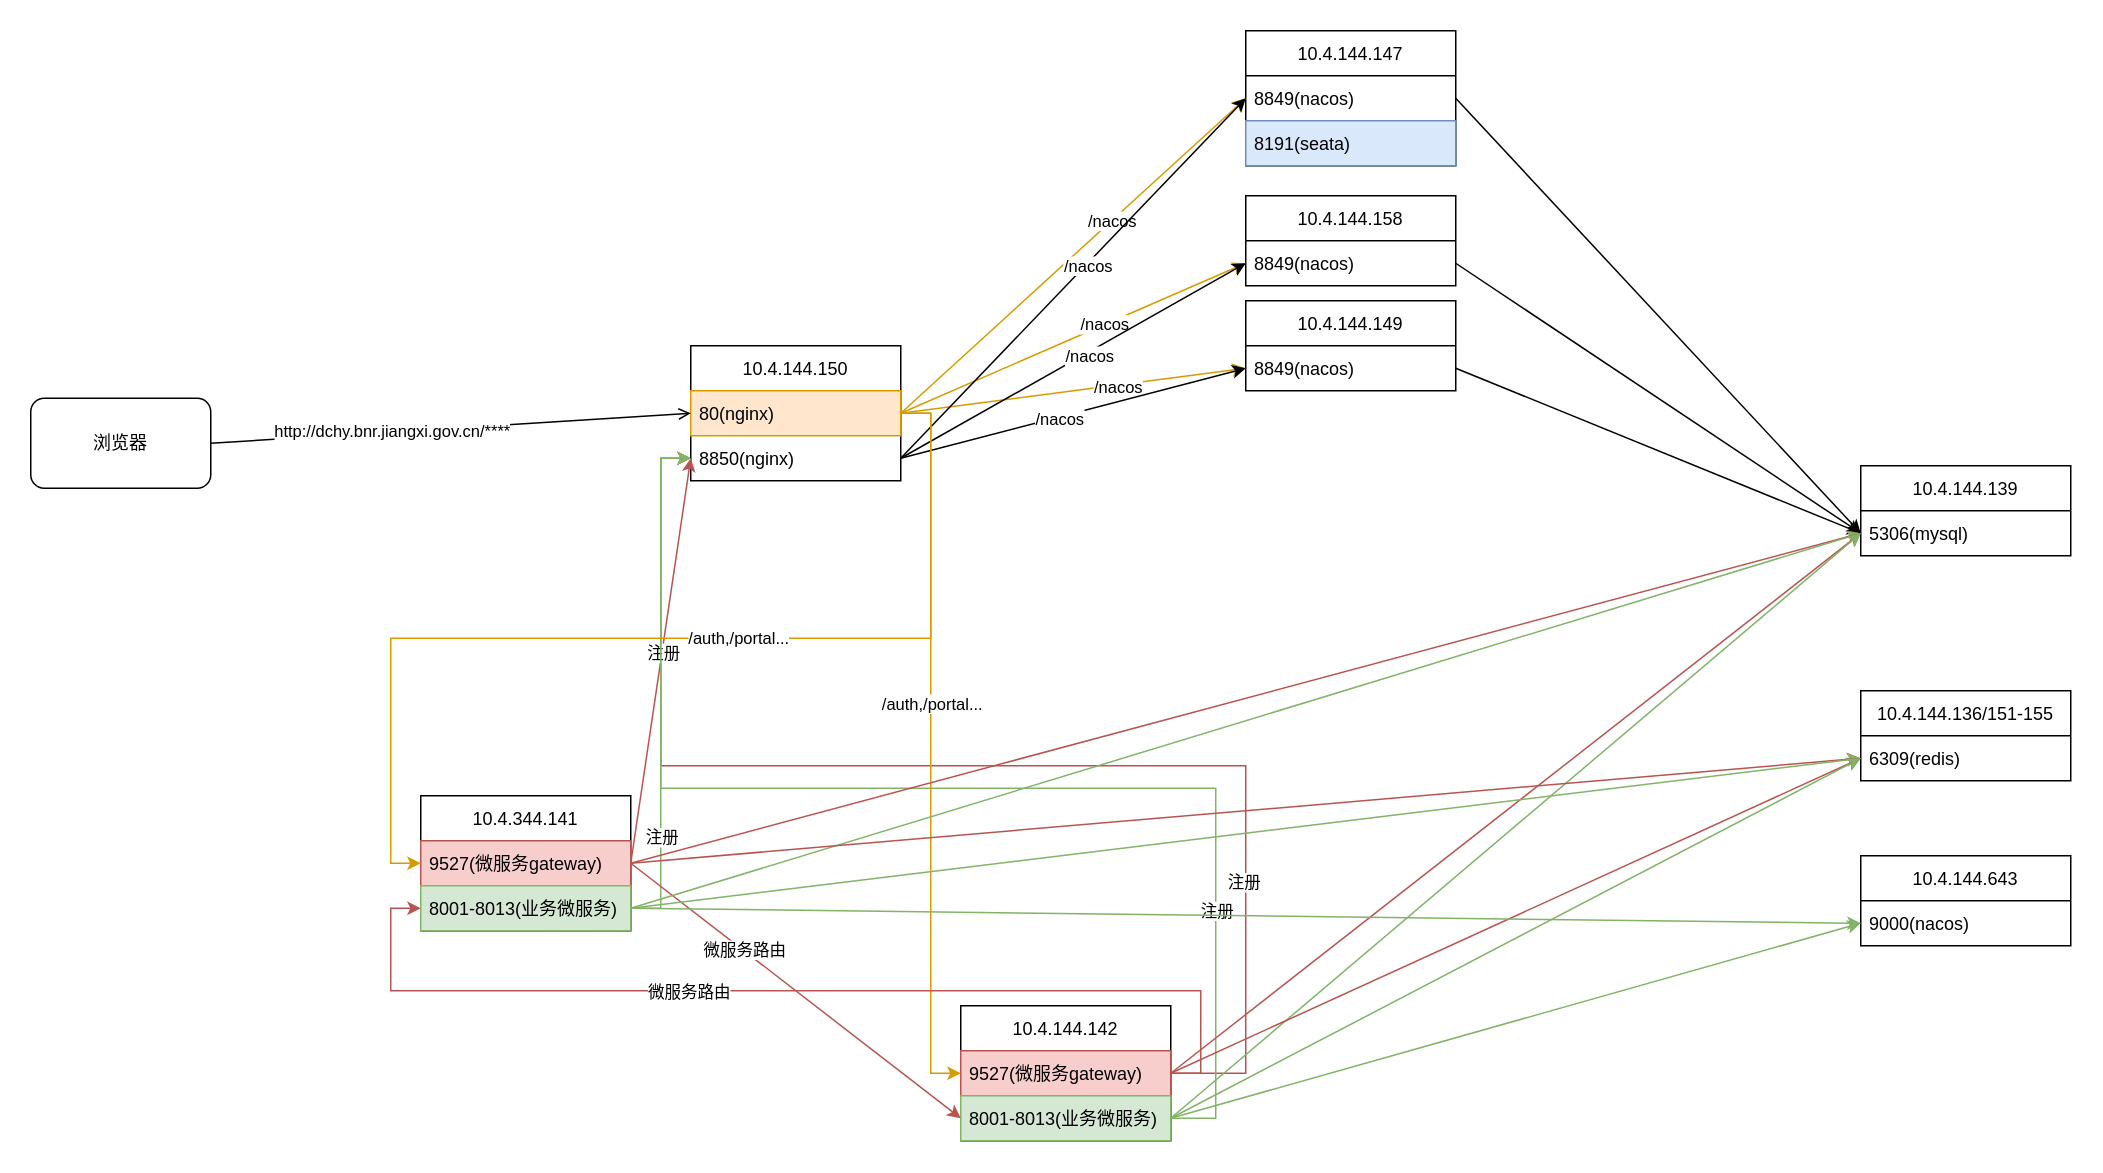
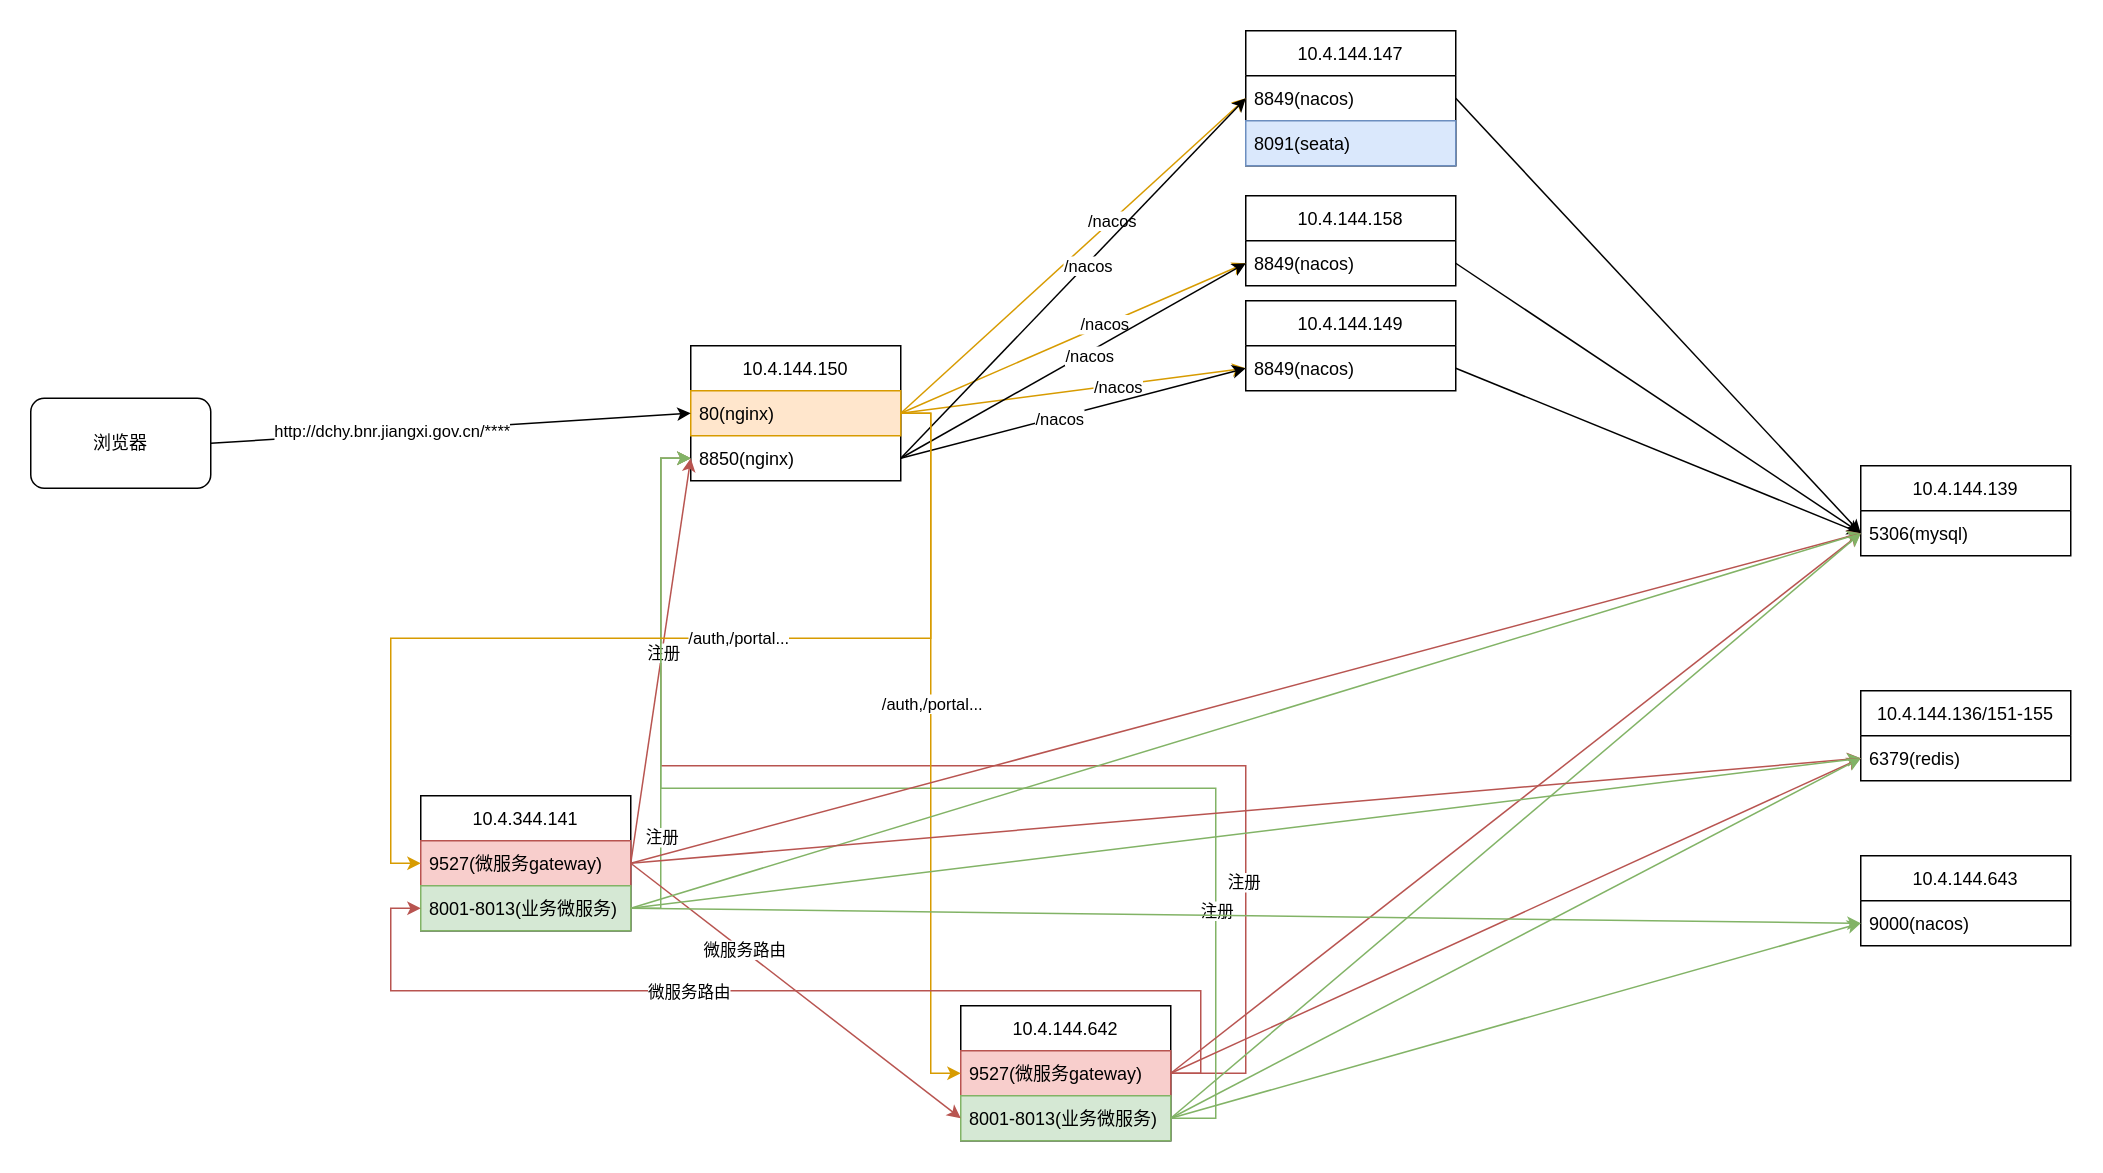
(1309, 144) -> (1309, 144)
(681, 414) -> (679, 414)
(1922, 759) -> (1922, 759)
(1065, 1029) -> (1065, 1029)
